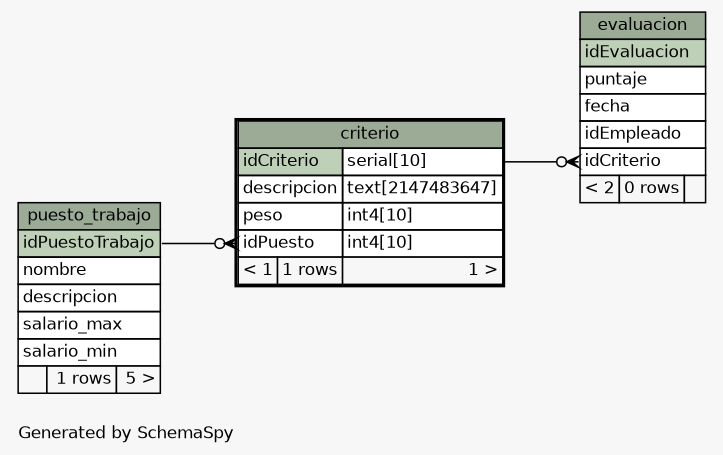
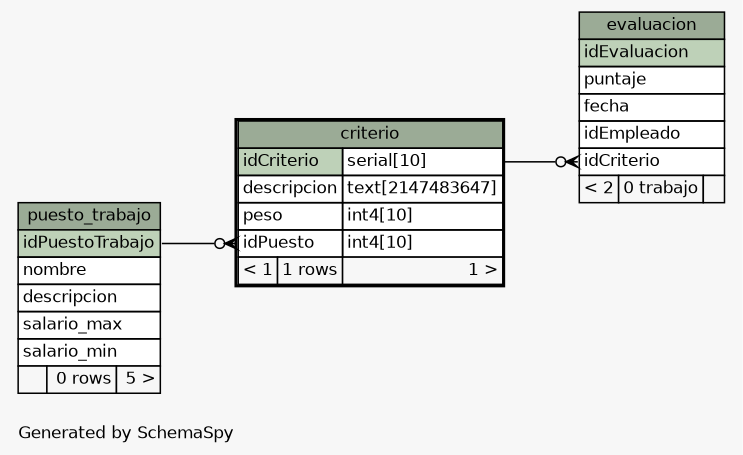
(652, 188) -> (661, 188)
(84, 379) -> (84, 379)
